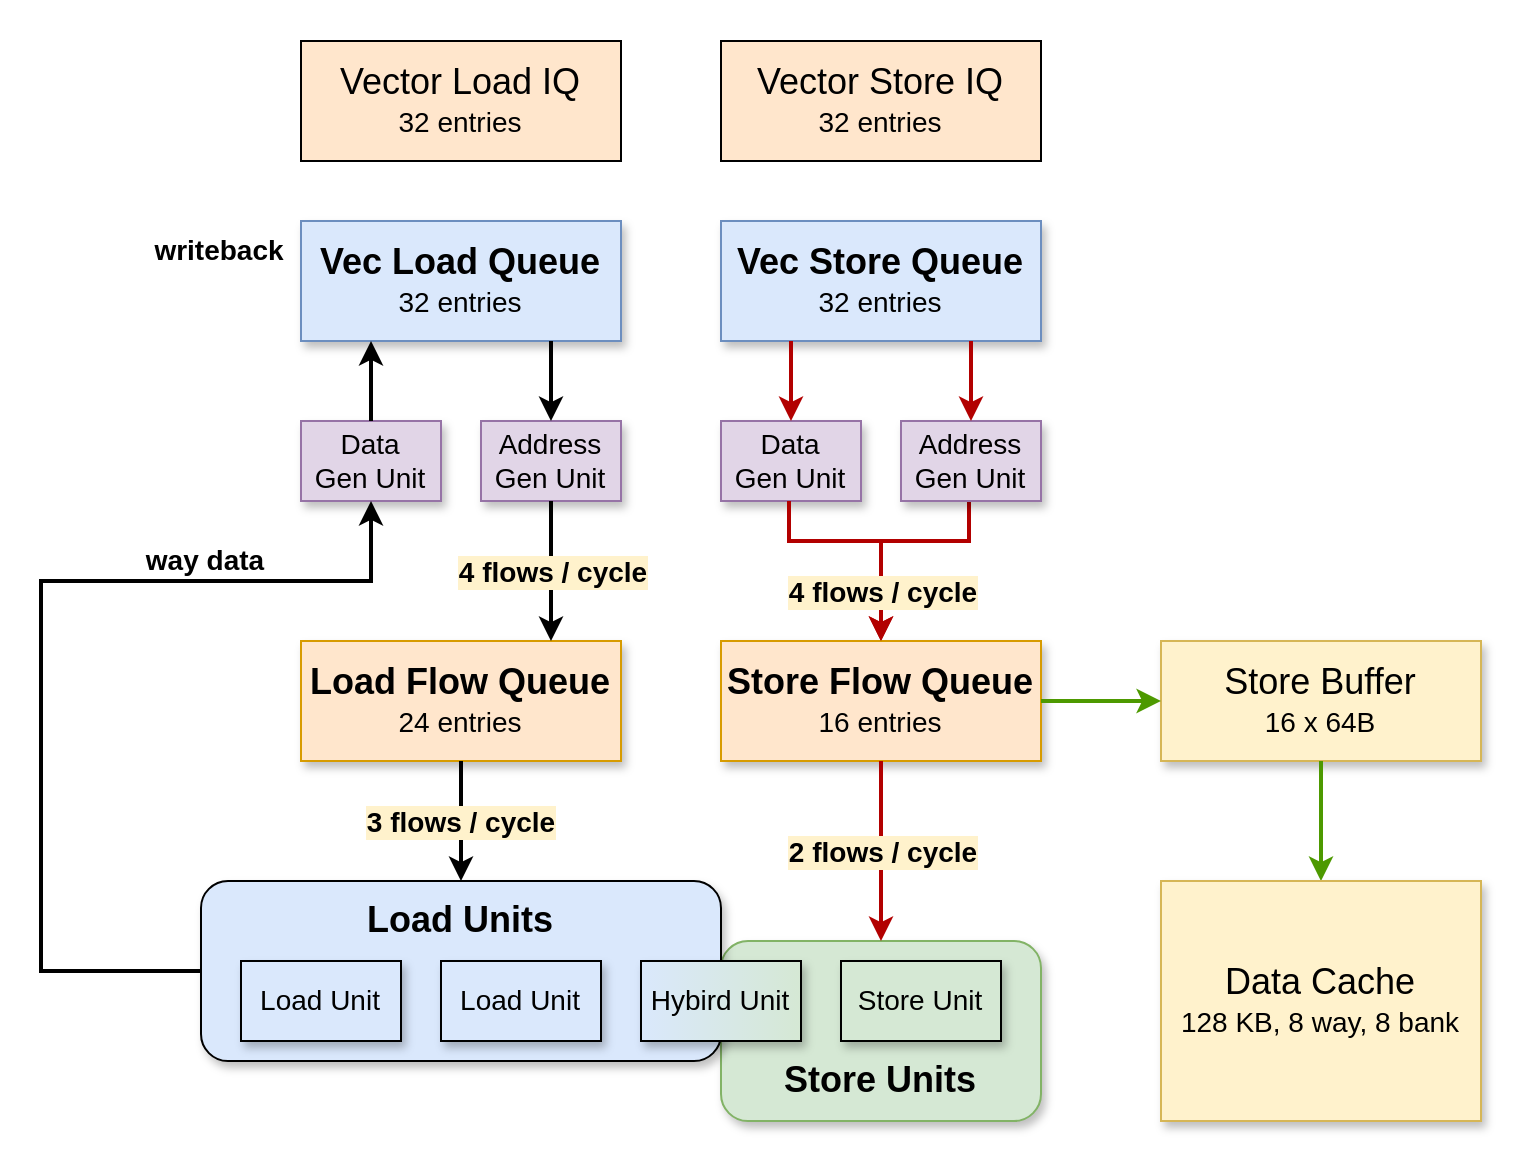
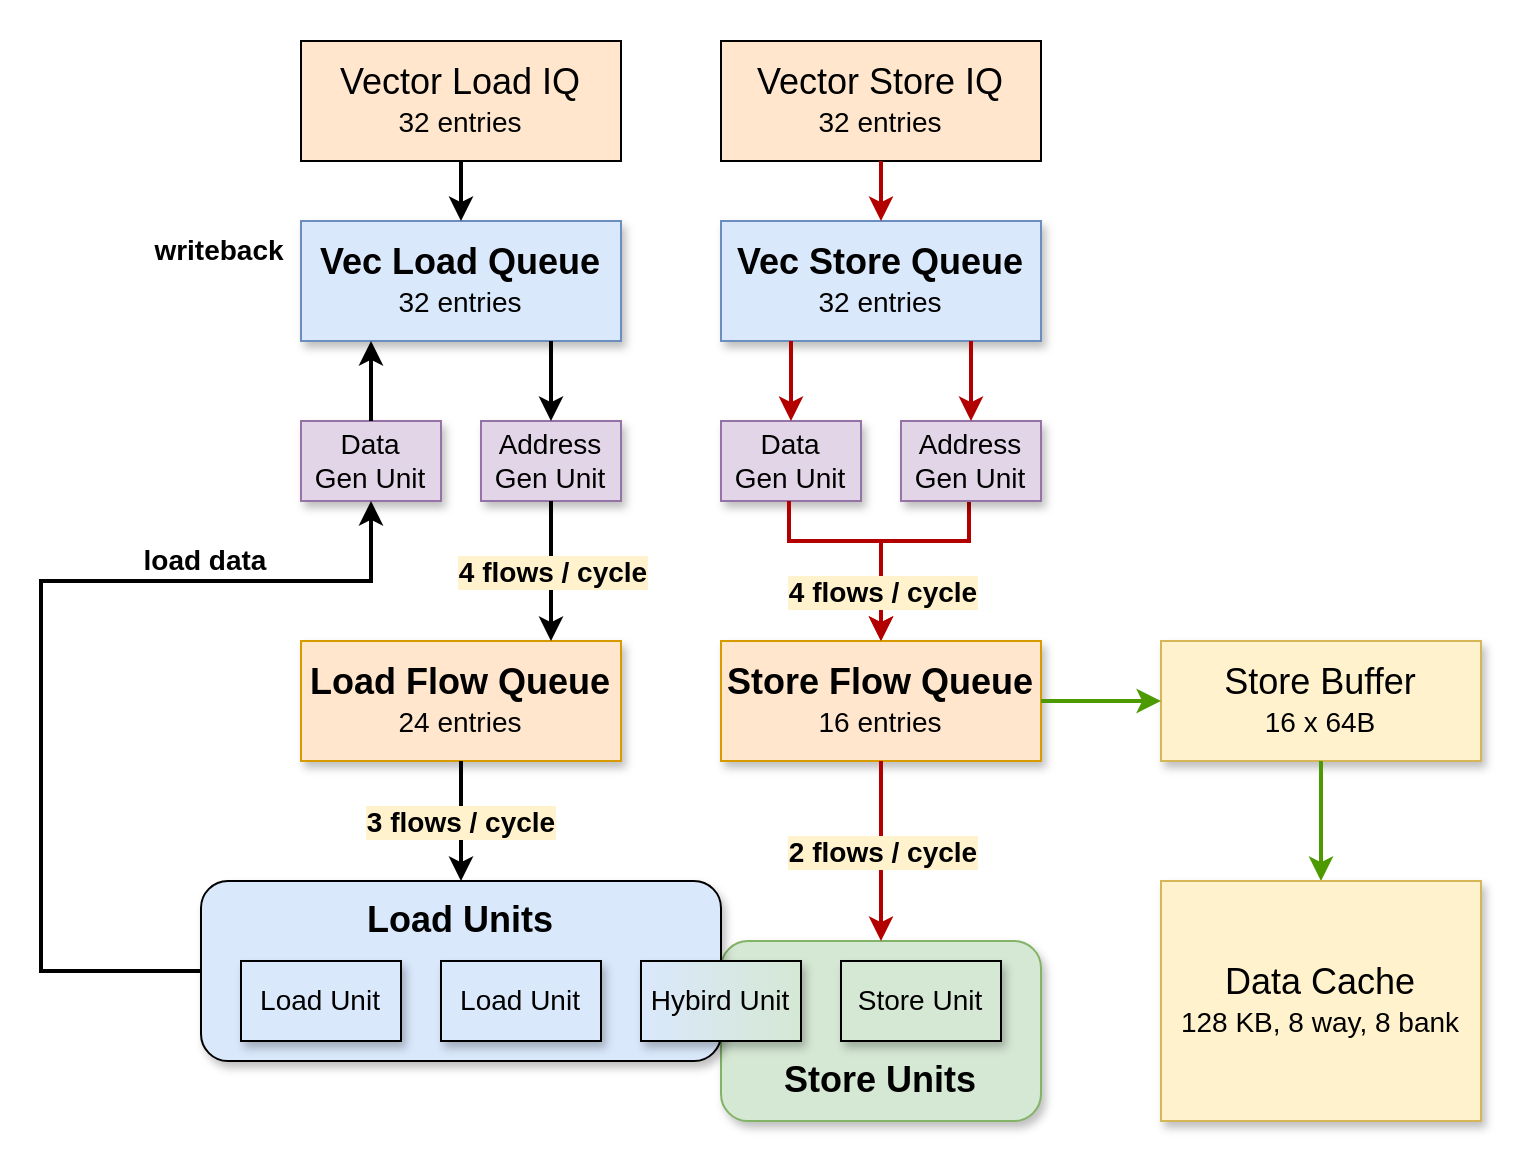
none -> (461, 182)
none -> (881, 182)
(206, 561) -> (206, 561)
